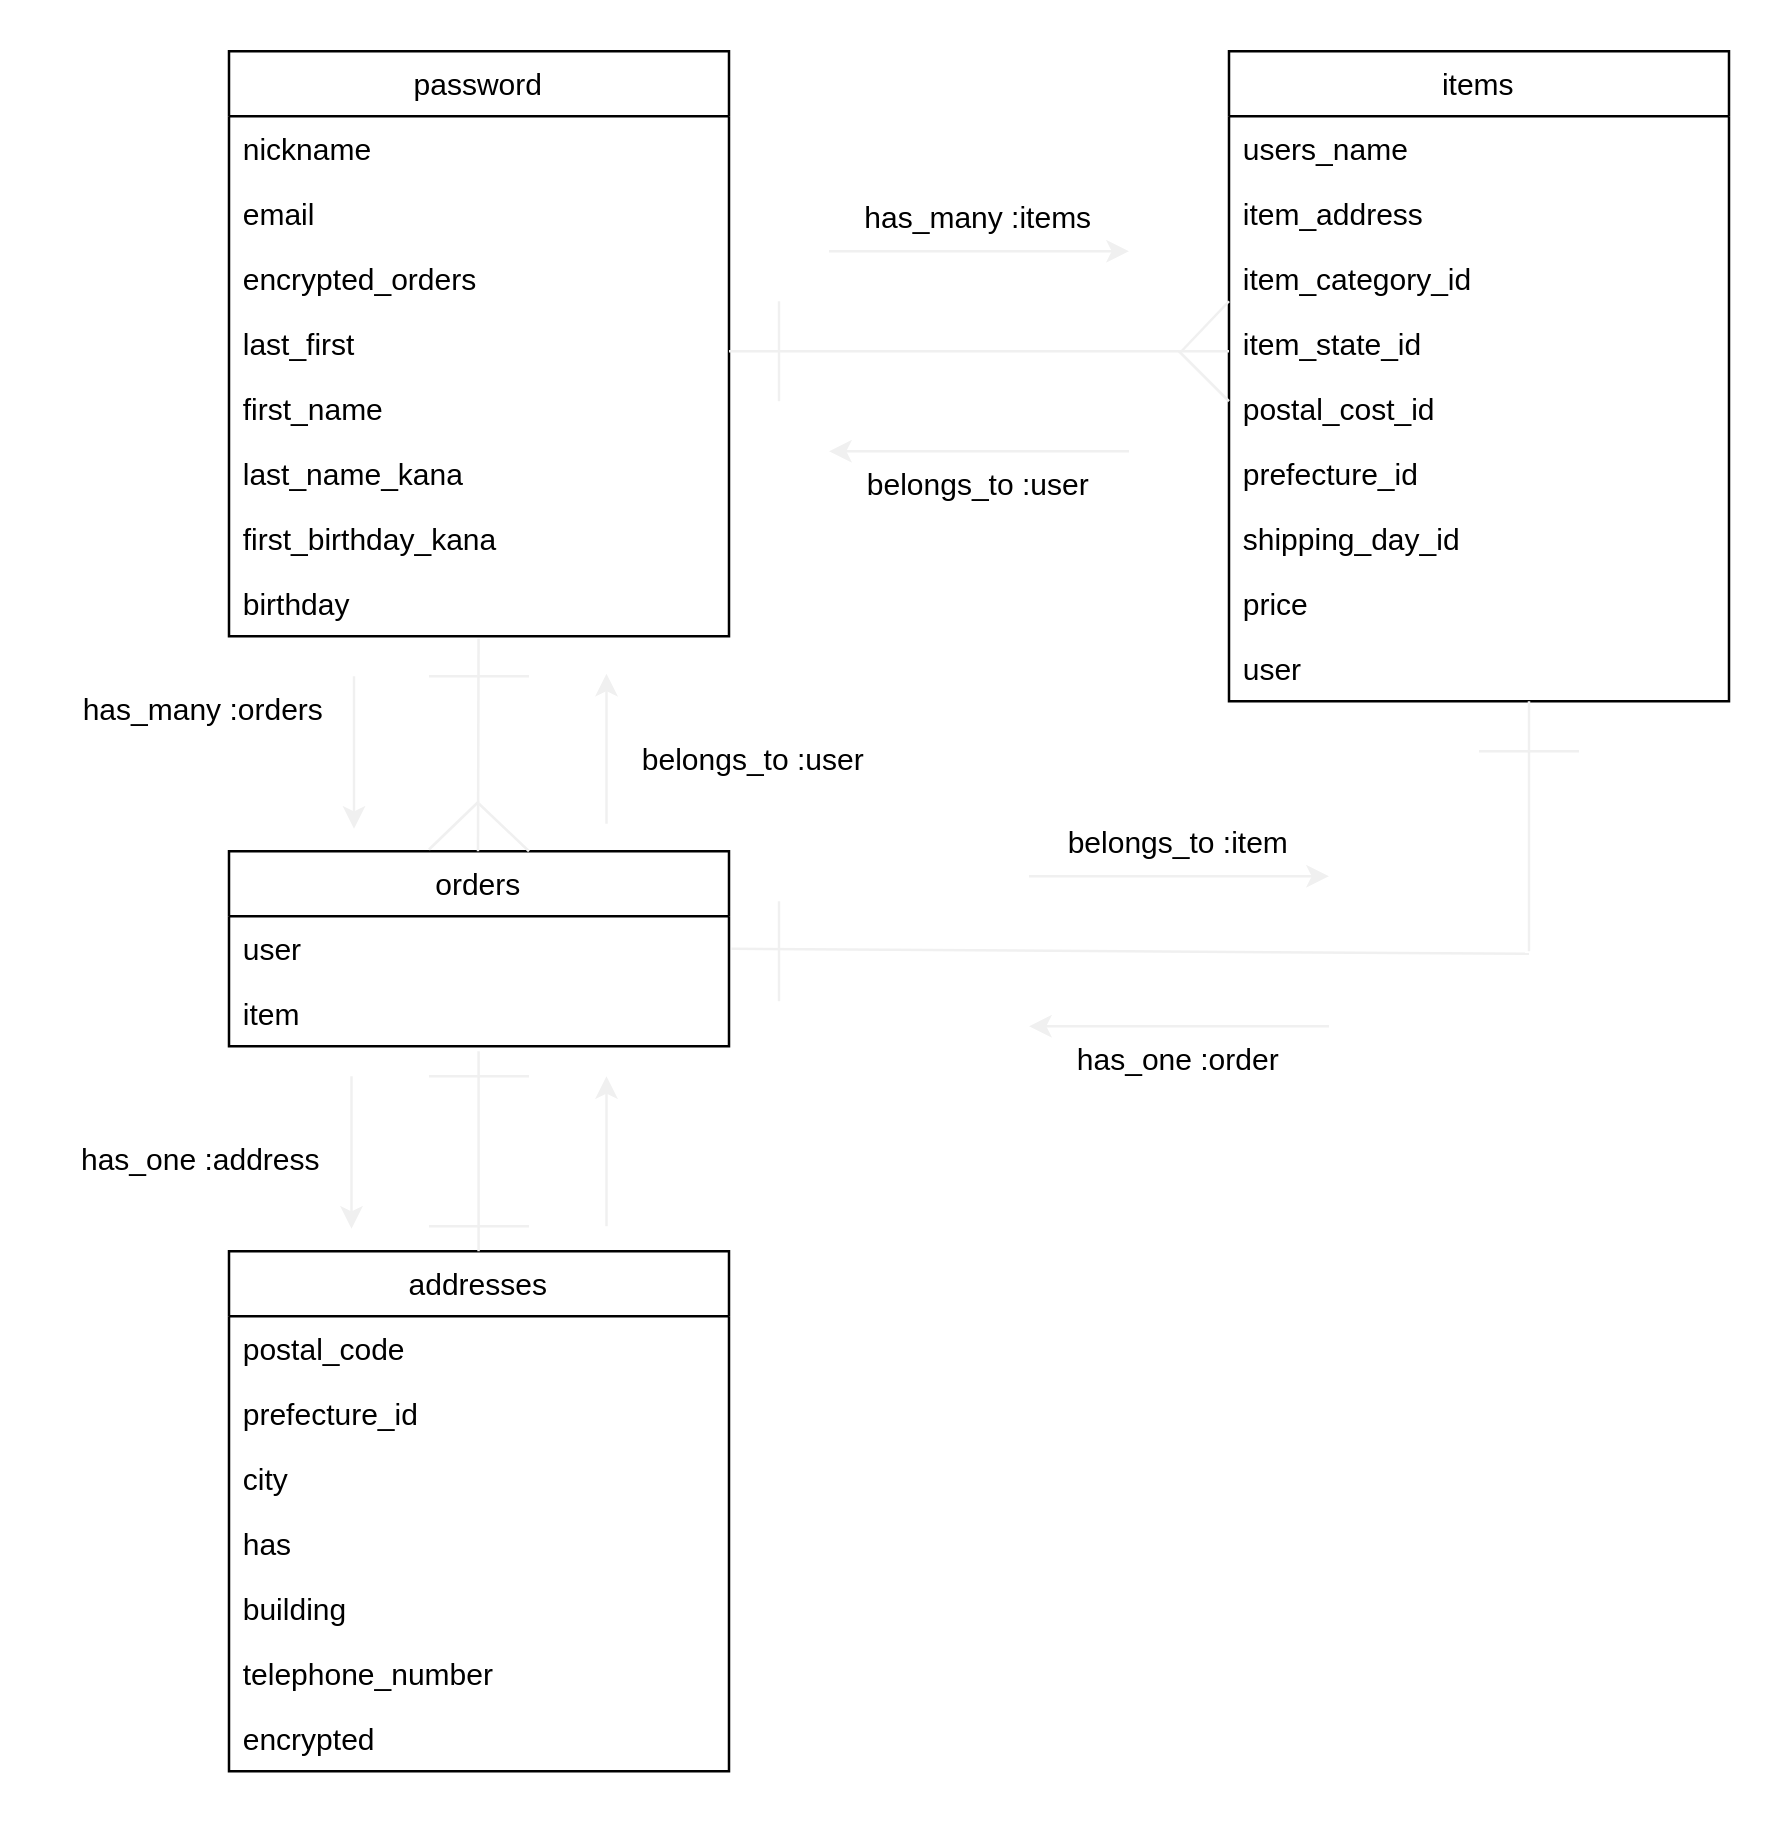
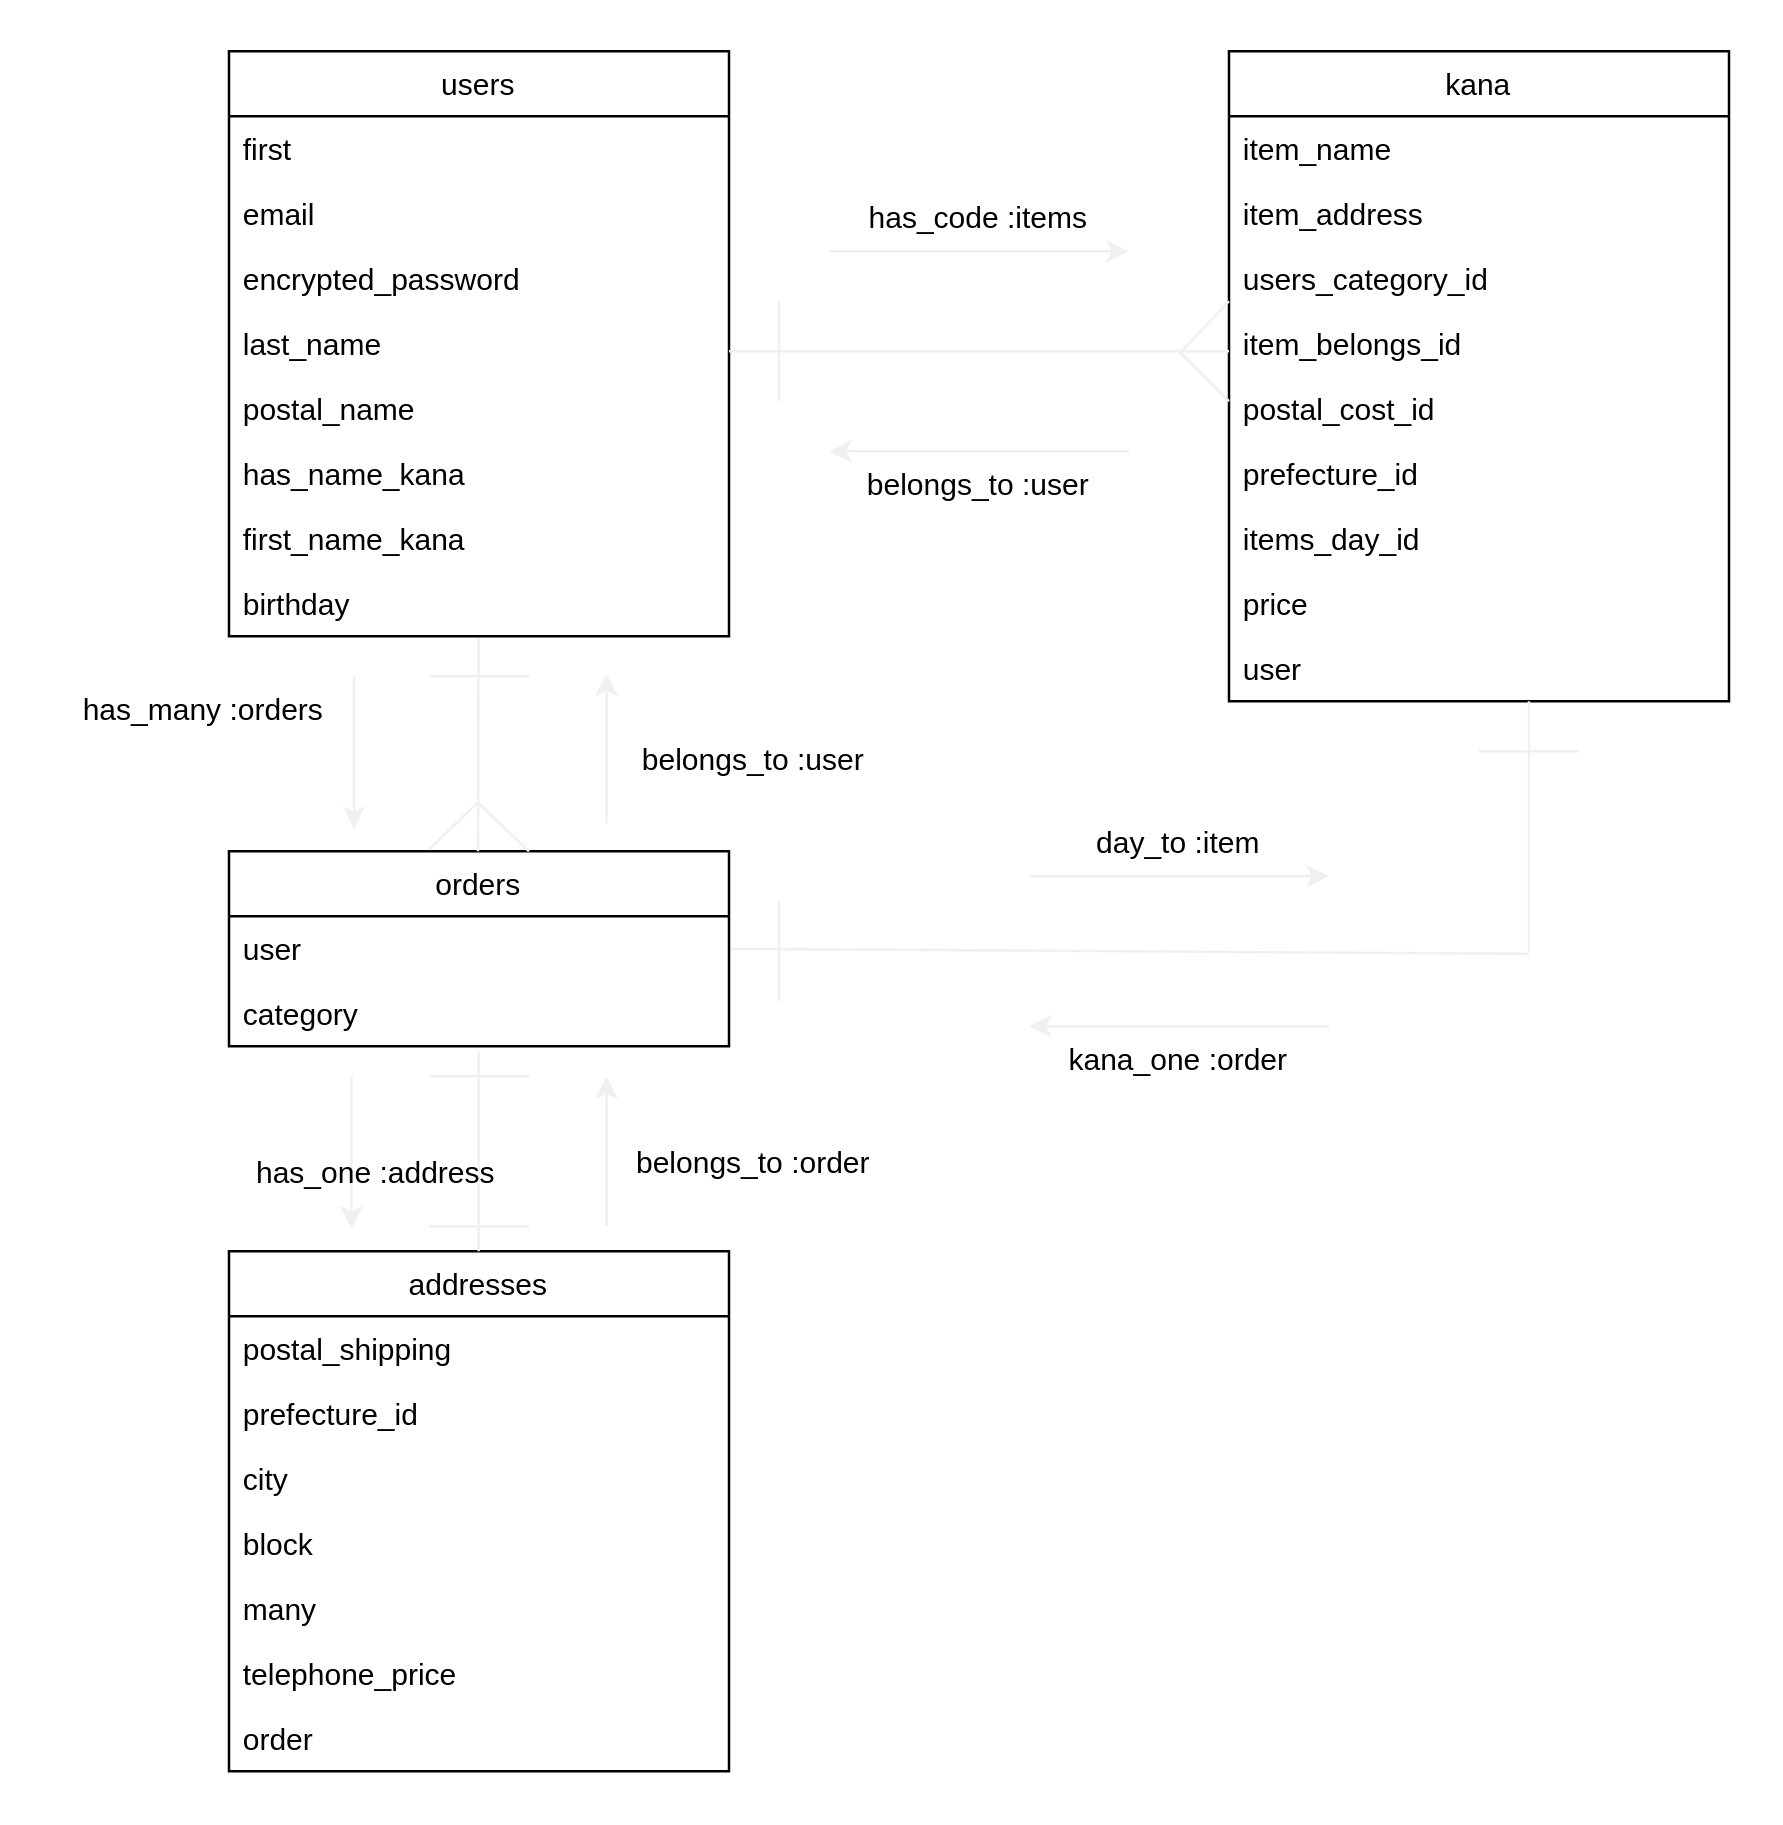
(478, 85) -> (478, 85)
(1478, 85) -> (1478, 85)
(306, 150) -> (281, 150)
(1327, 150) -> (1314, 150)
(978, 218) -> (978, 218)
(377, 280) -> (394, 280)
(1369, 280) -> (1381, 280)
(319, 345) -> (314, 345)
(1344, 345) -> (1357, 345)
(323, 410) -> (331, 410)
(356, 475) -> (352, 475)
(394, 540) -> (365, 540)
(1357, 540) -> (1336, 540)
(1178, 843) -> (1178, 843)
(272, 1015) -> (310, 1015)
(1178, 1060) -> (1178, 1060)
(201, 1159) -> (376, 1171)
none -> (754, 1161)
(331, 1350) -> (357, 1350)
(268, 1545) -> (281, 1545)
(298, 1610) -> (276, 1610)
(373, 1675) -> (361, 1675)
(318, 1740) -> (285, 1740)
